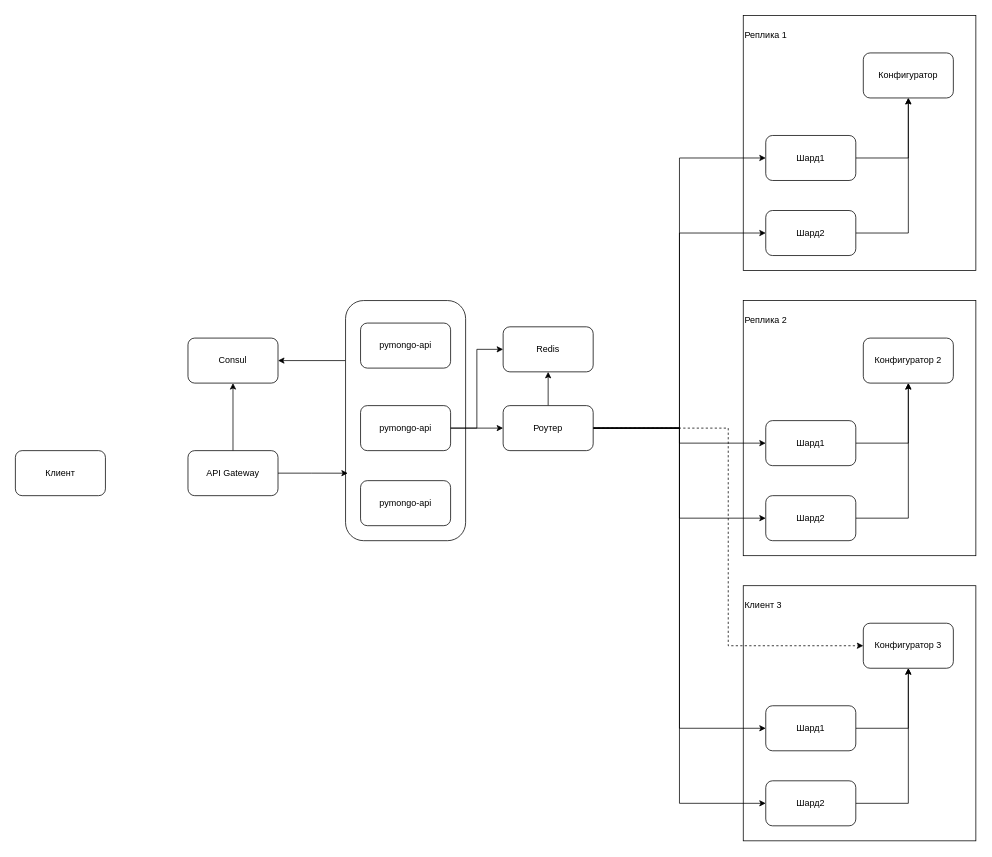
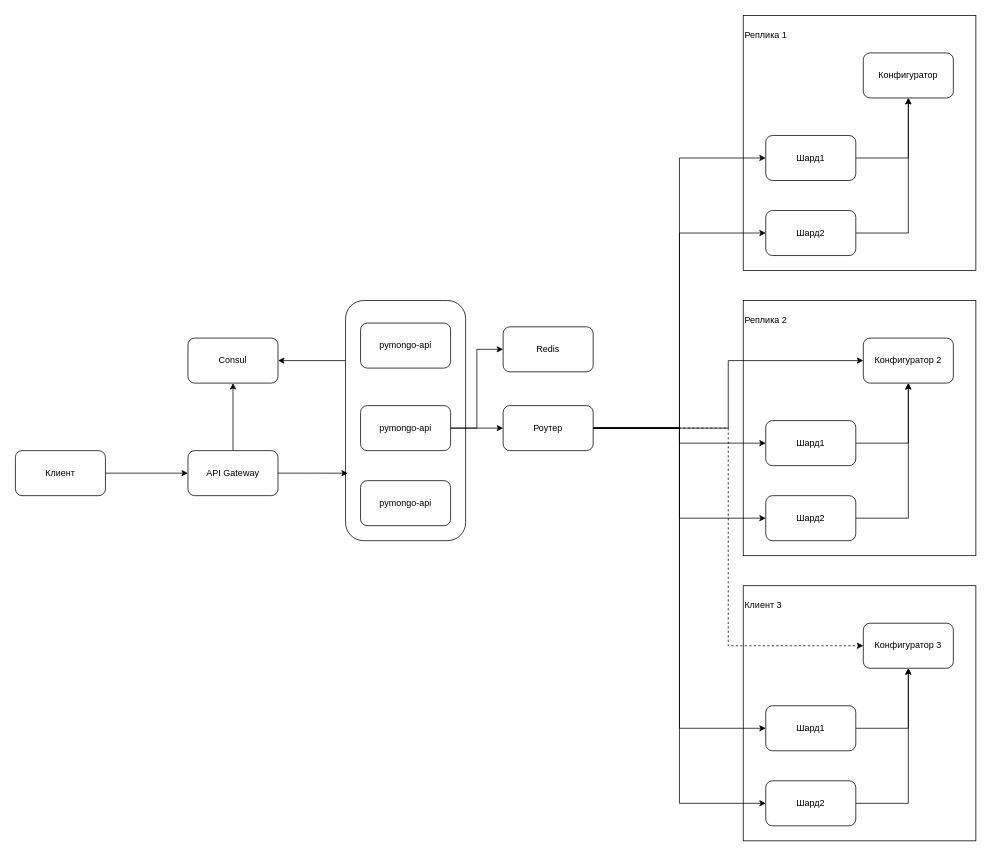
(548, 377) -> (760, 360)
none -> (181, 473)
